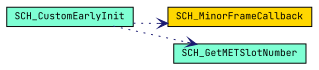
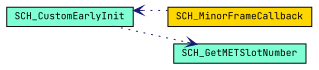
(146, 23) -> (156, 10)
